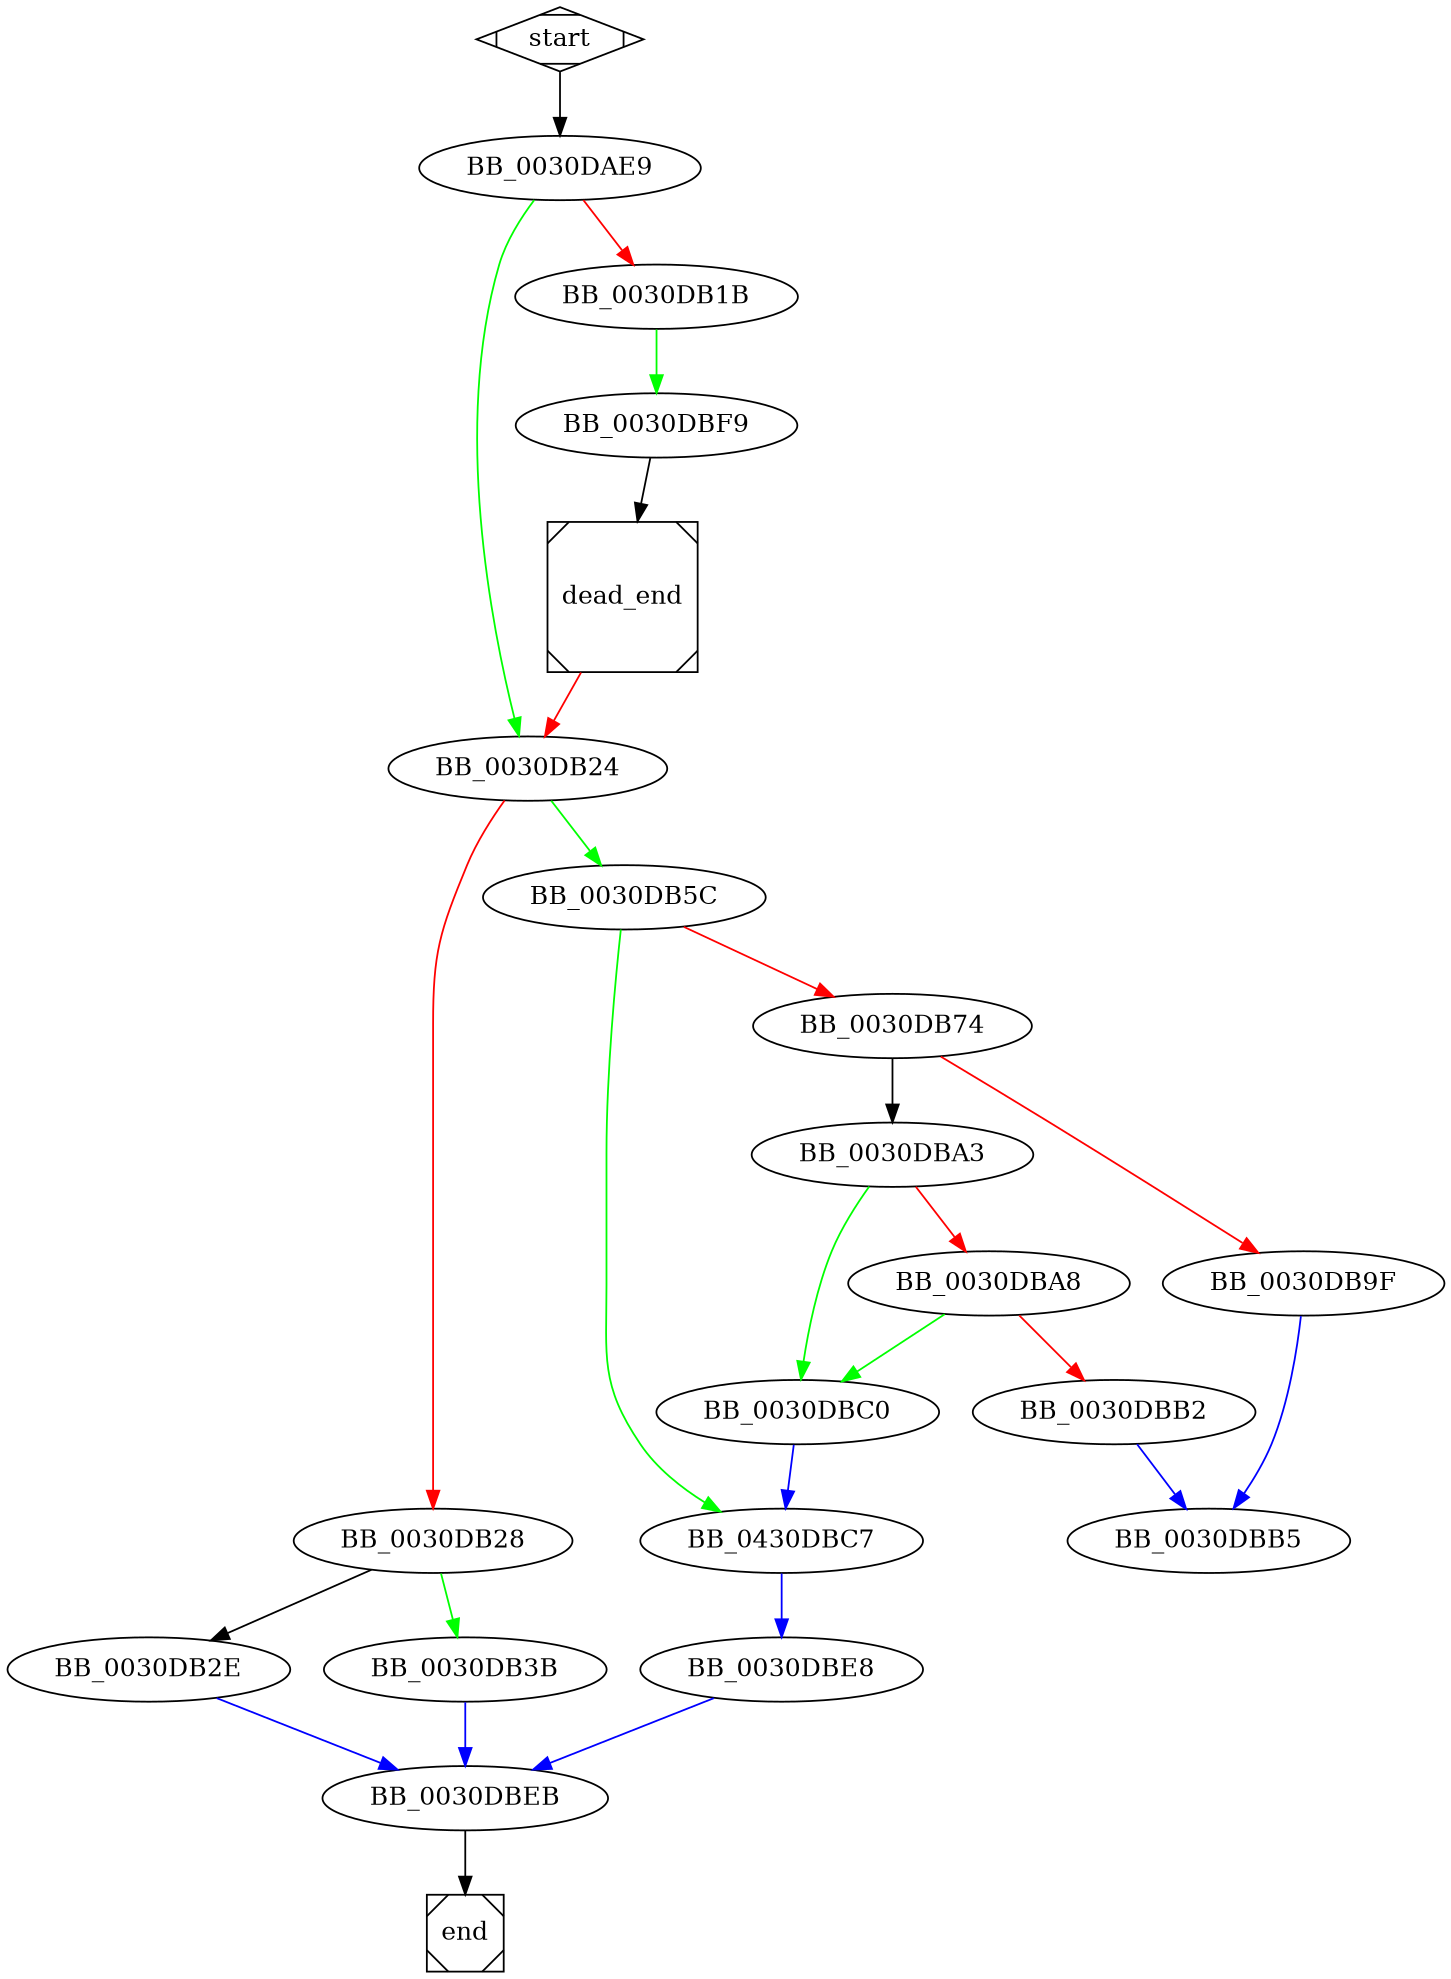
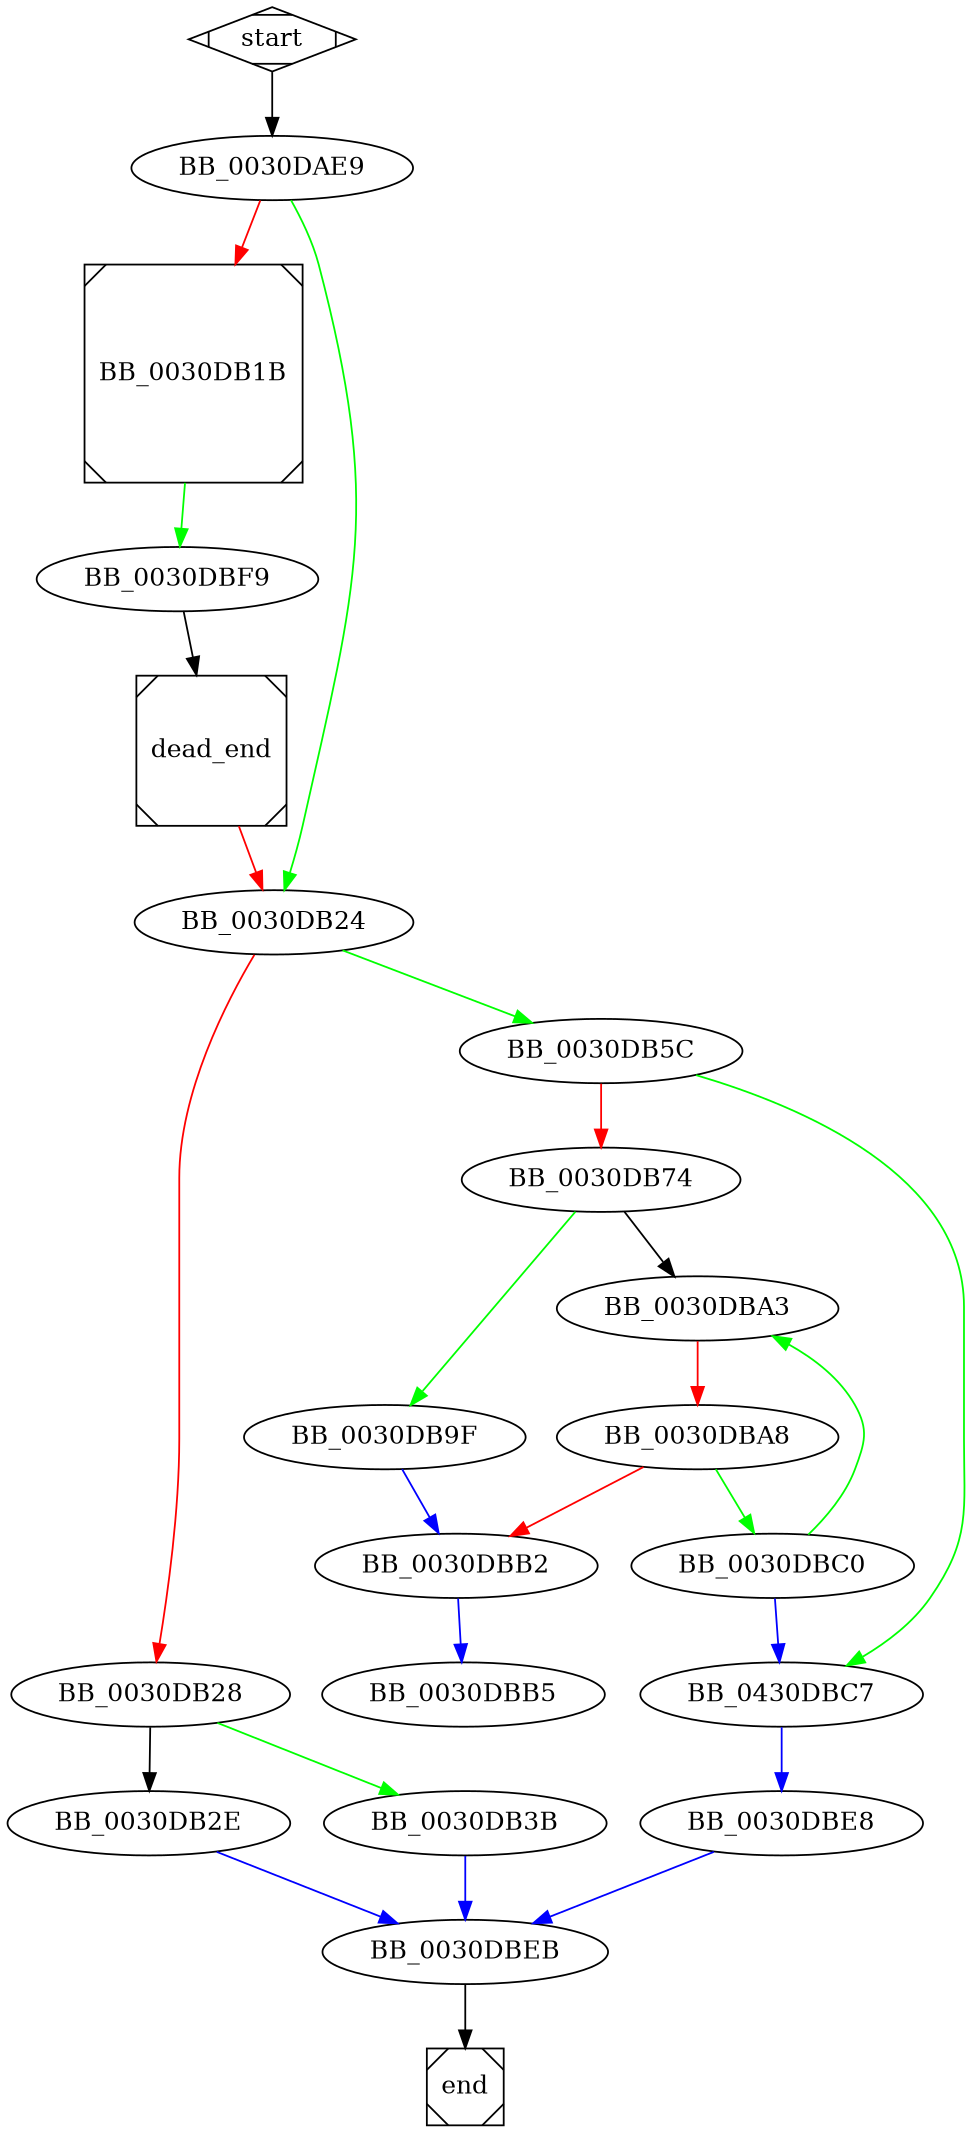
(657, 297) -> (194, 374)
(1092, 1149) -> (499, 1301)
(825, 1270) -> (864, 1432)
(1284, 1409) -> (416, 1493)
